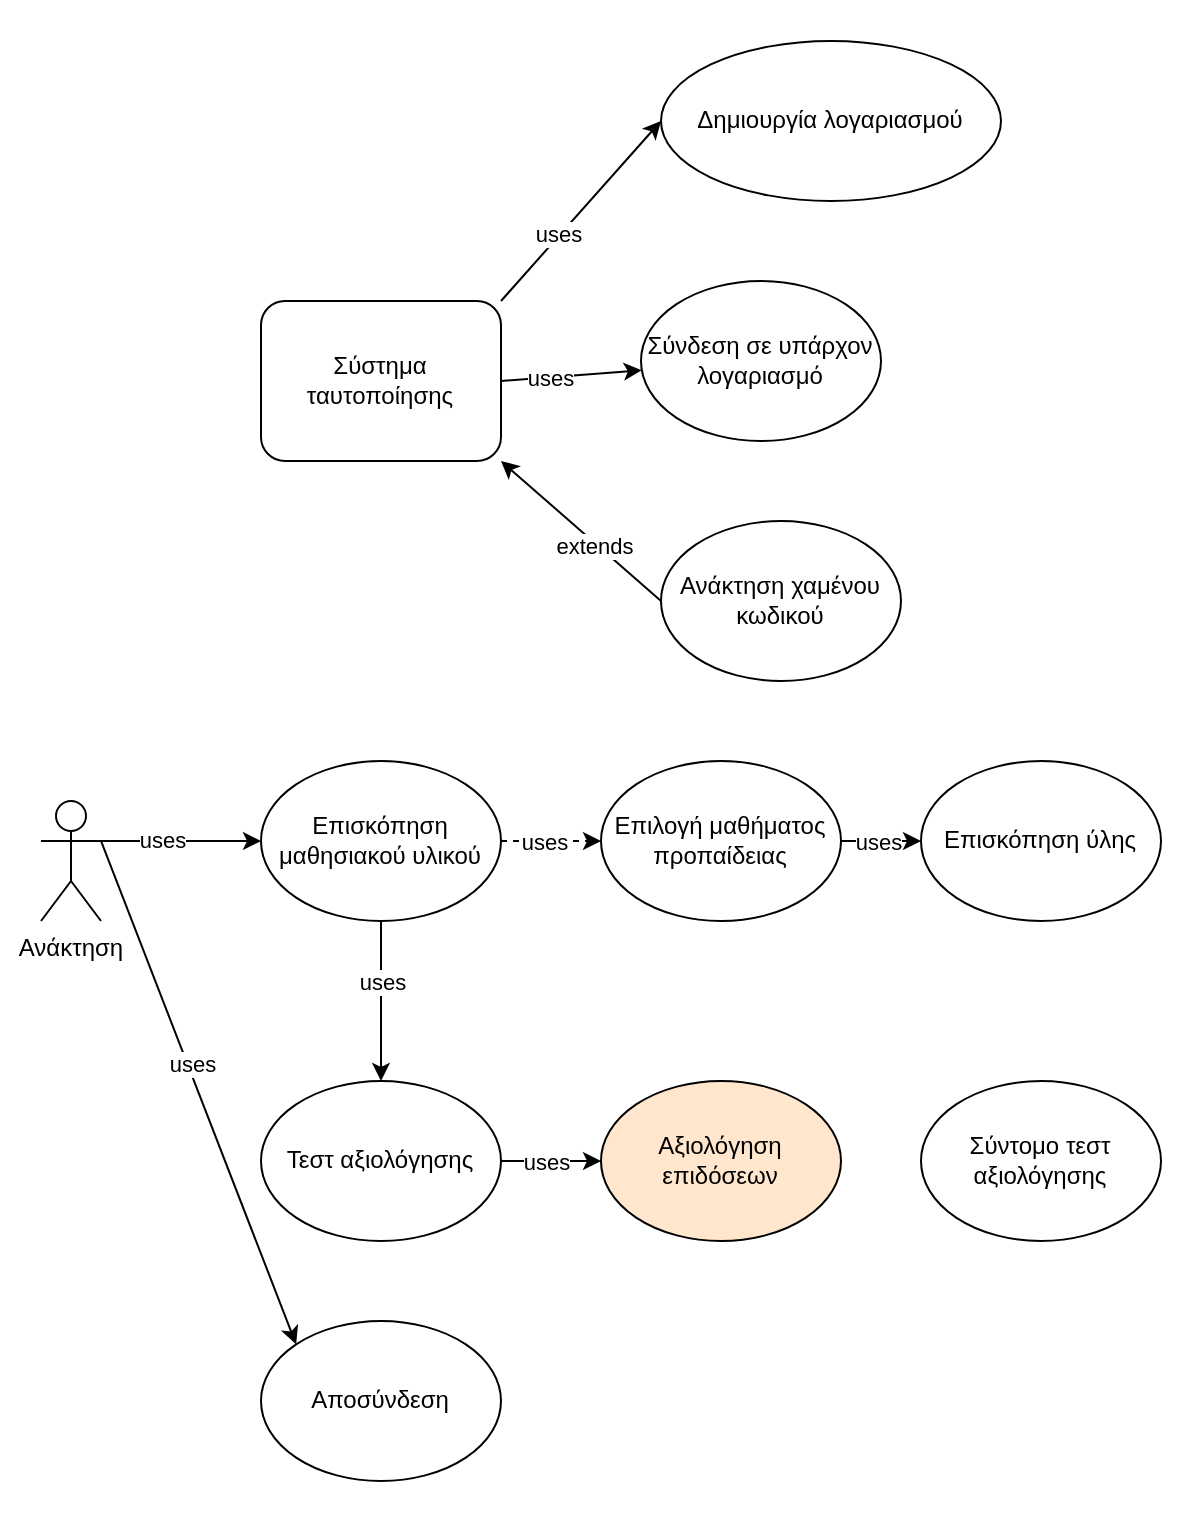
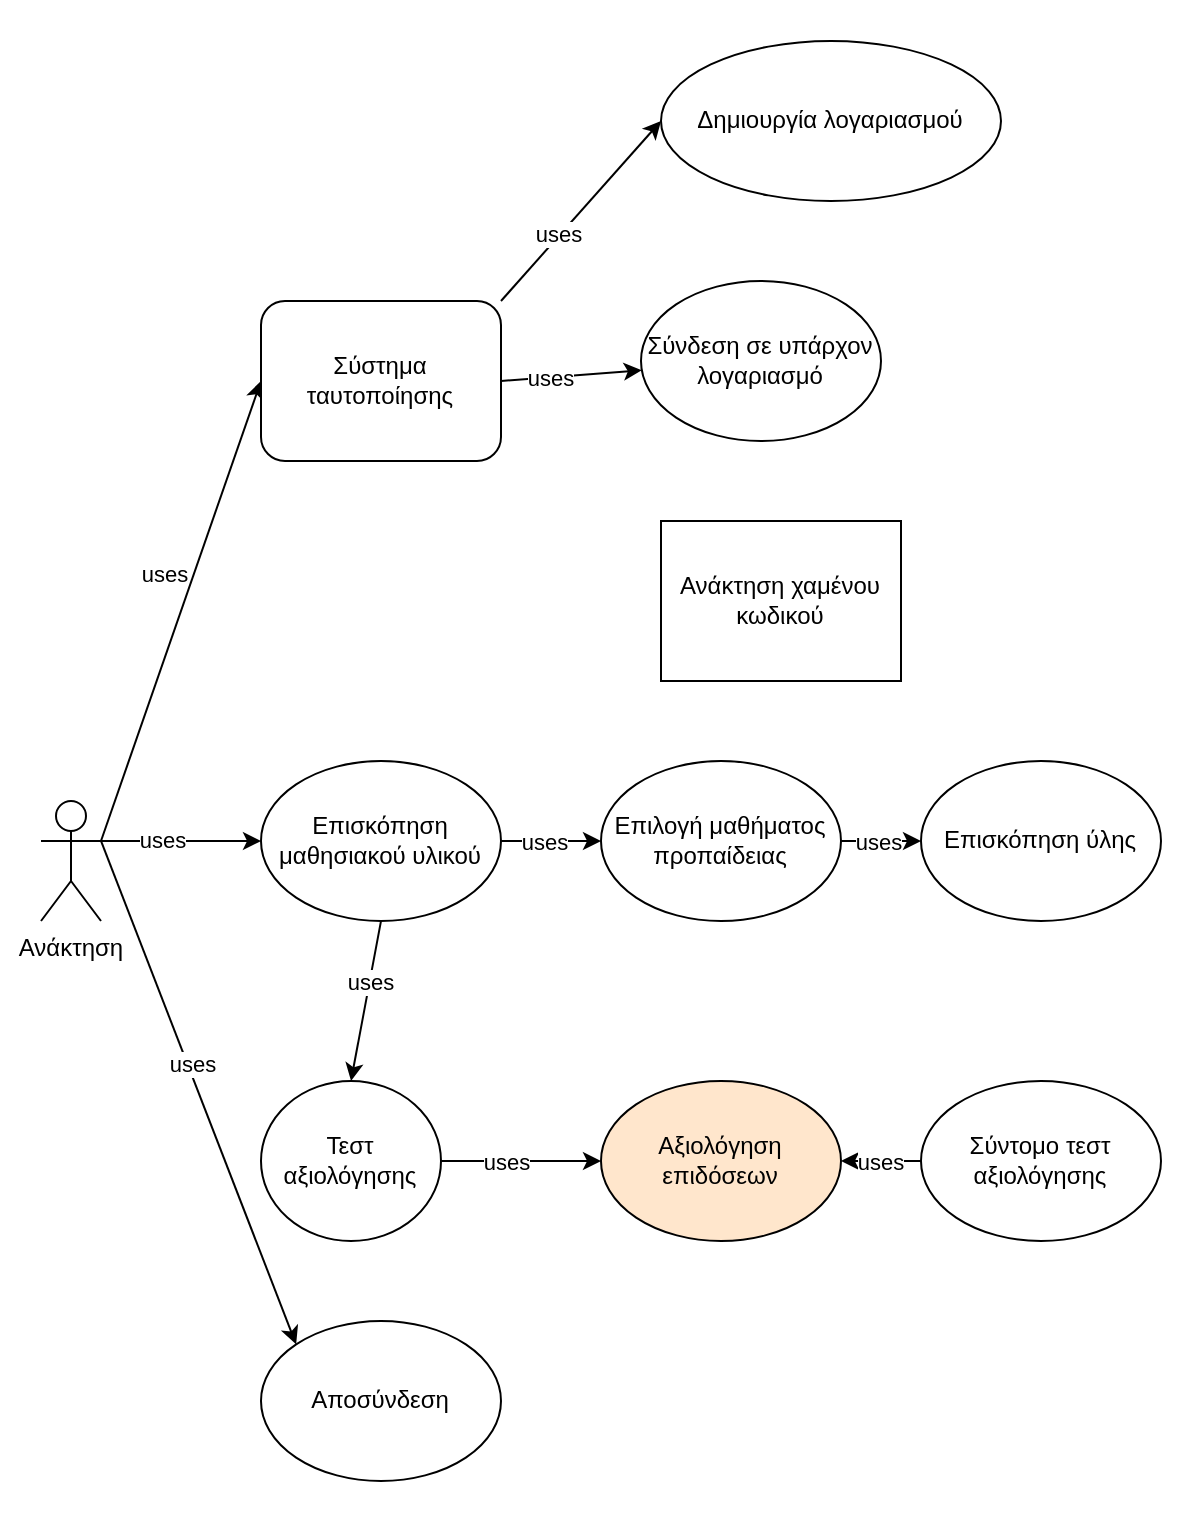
(548, 502) -> none
(781, 601) -> (781, 601)
none -> (179, 616)
(577, 841) -> (577, 841)
(381, 1161) -> (351, 1161)
none -> (888, 1161)
